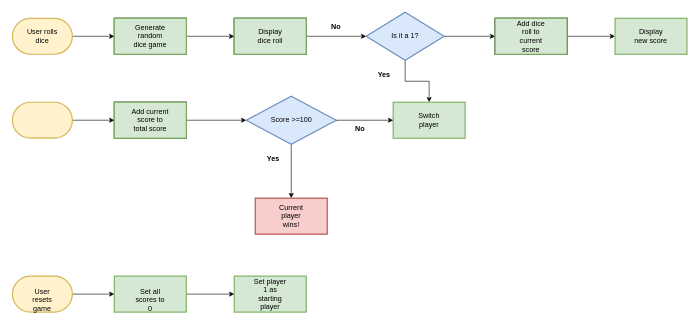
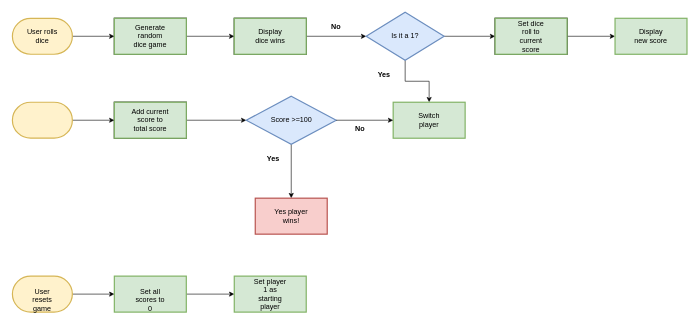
(270, 36) -> (270, 36)
(531, 36) -> (531, 36)
(291, 216) -> (291, 216)
